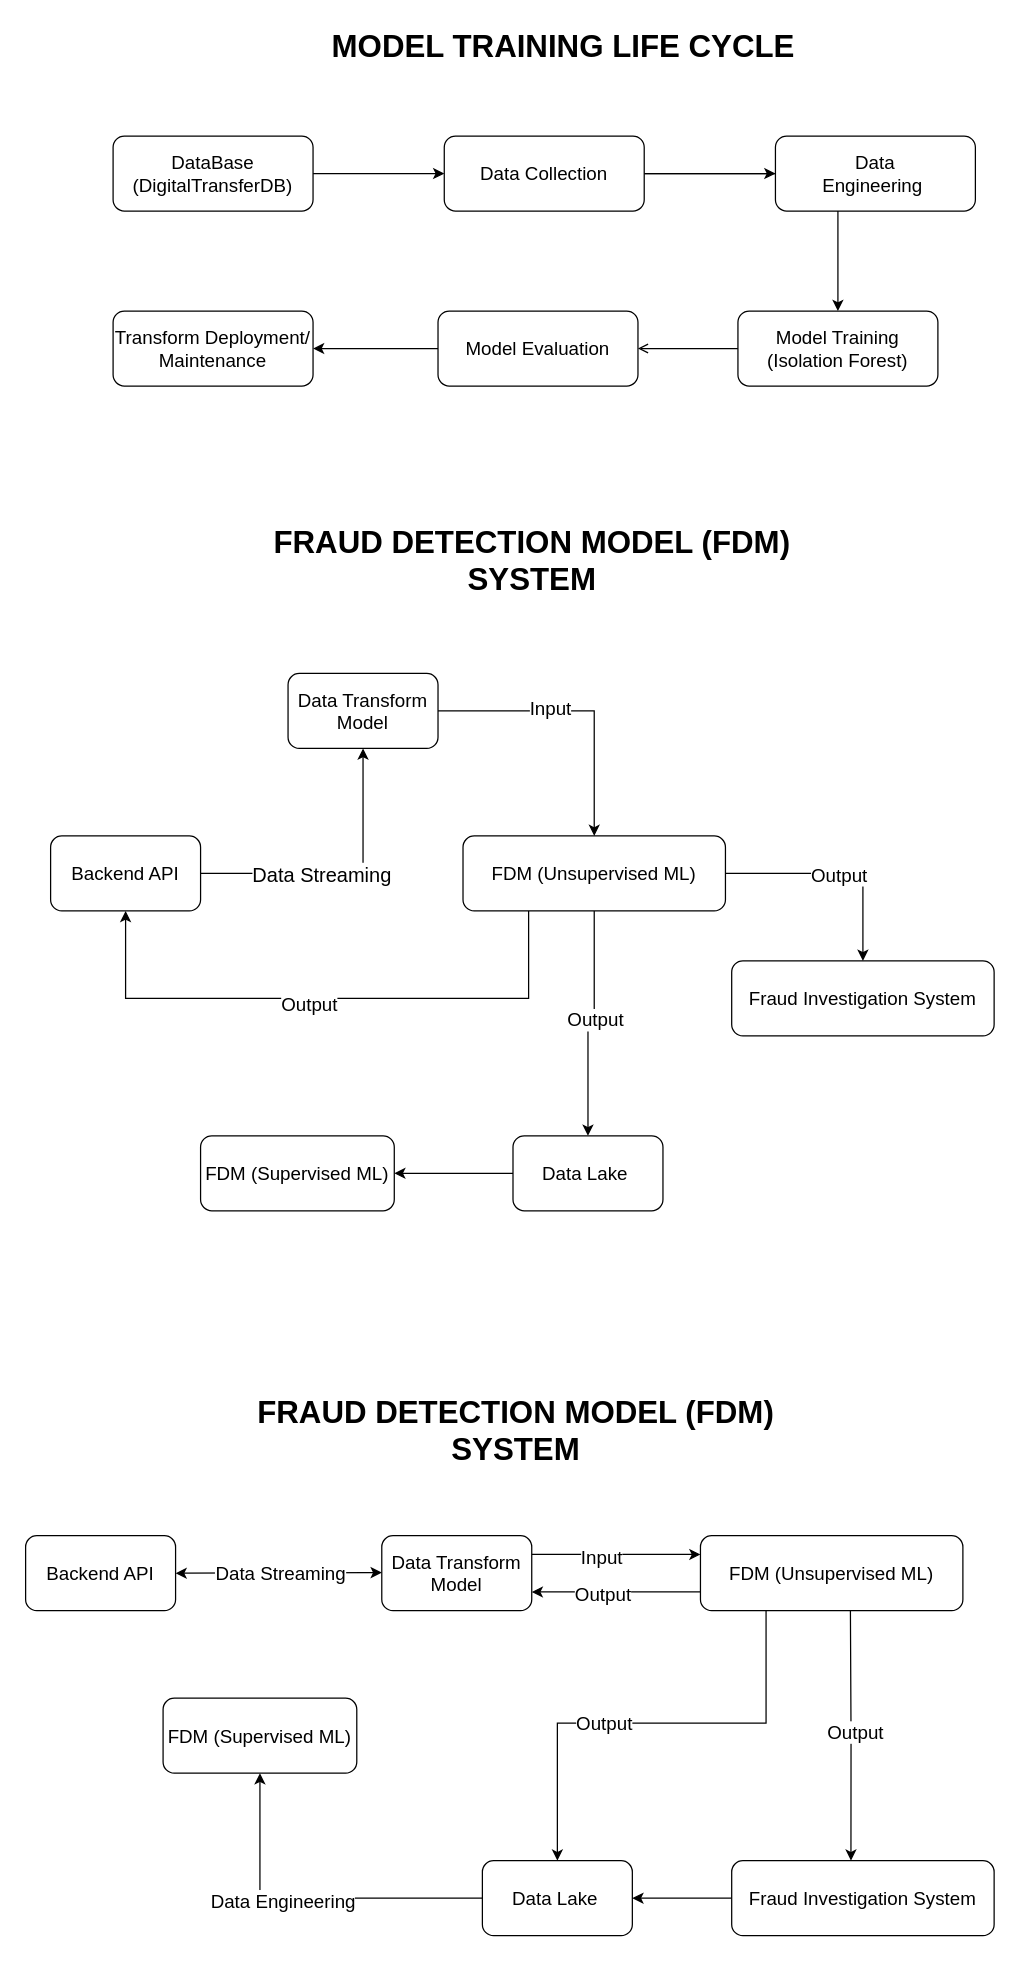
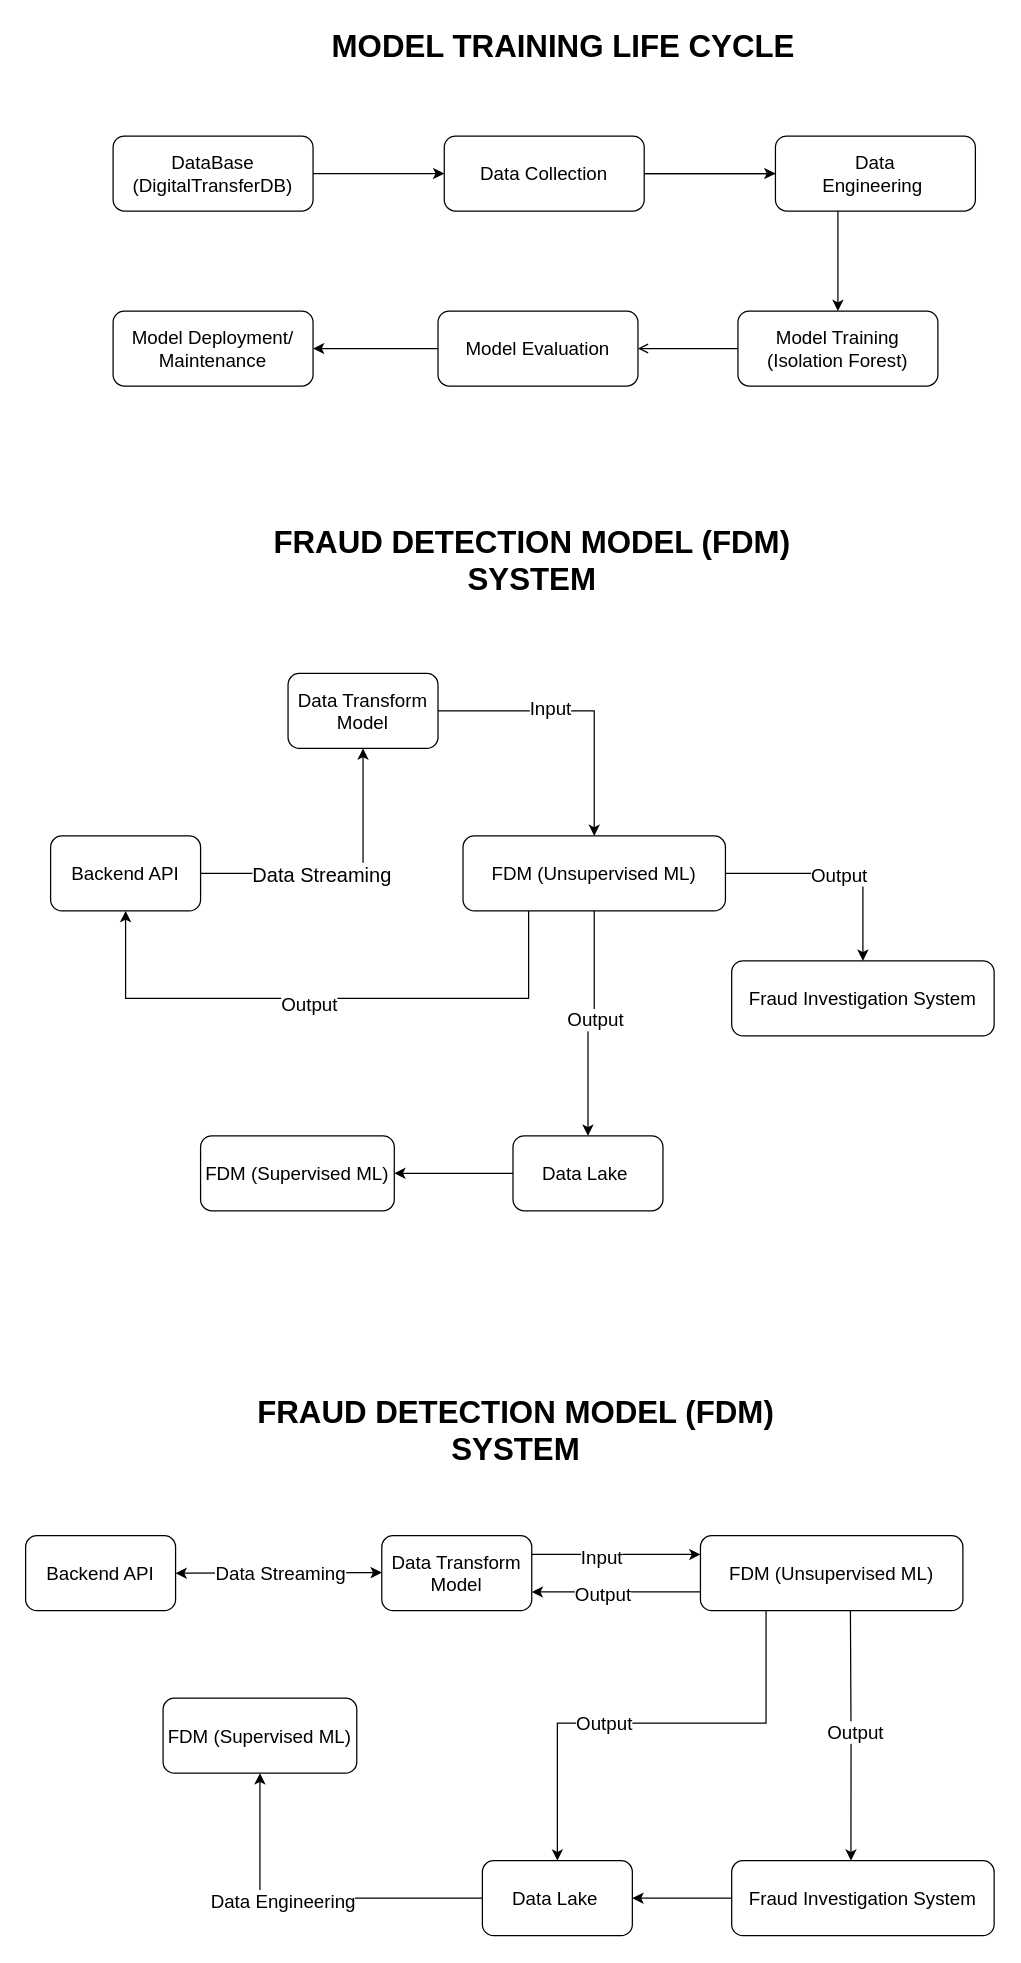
(213, 348) -> (213, 348)
